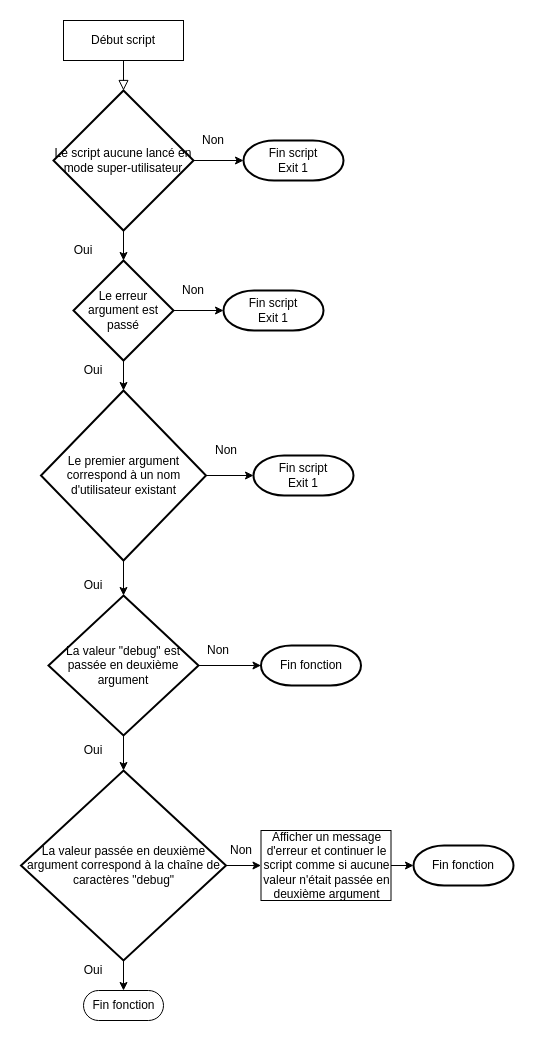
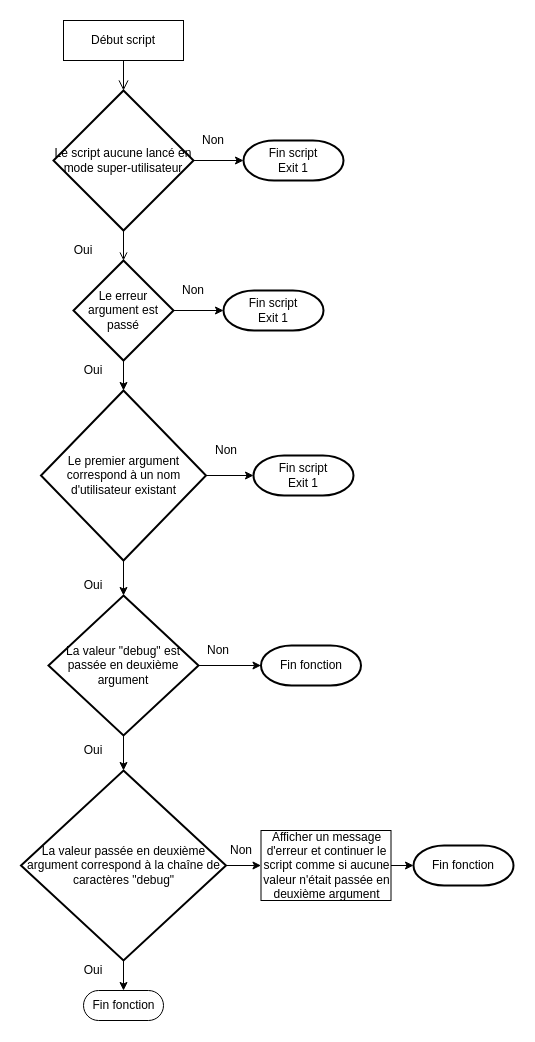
(124, 79) -> (124, 83)
(124, 252) -> (124, 253)
